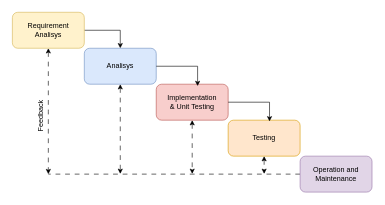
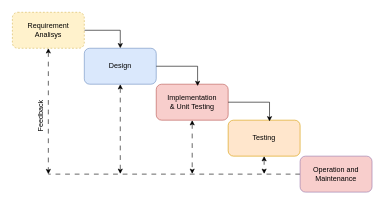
(48, 30) -> (48, 30)
(120, 66) -> (120, 66)
(336, 174) -> (336, 174)
